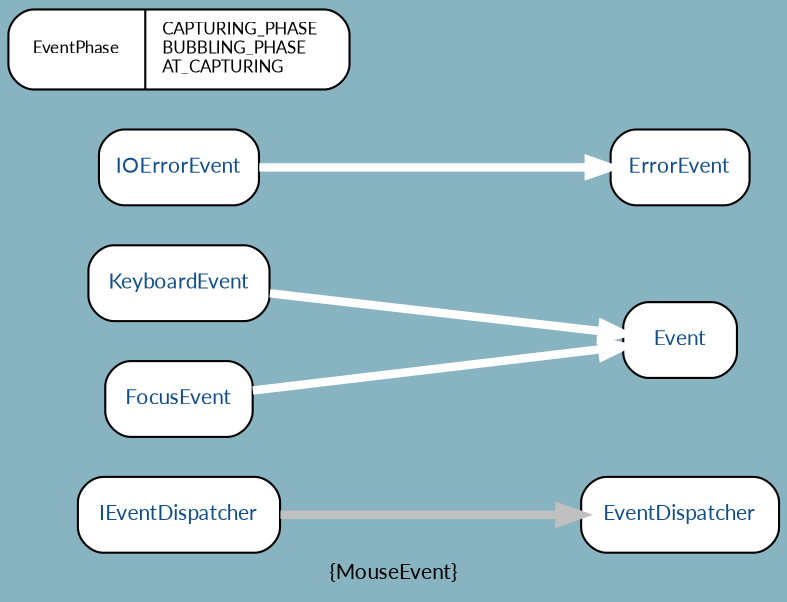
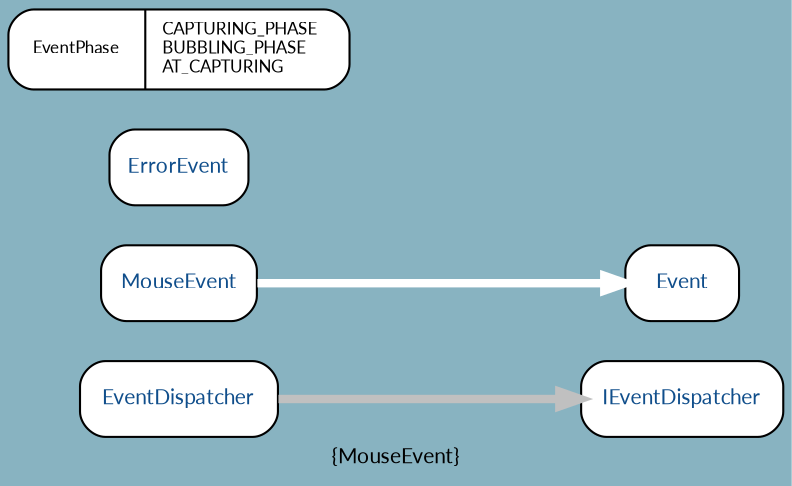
(179, 167) -> none
(179, 283) -> none
none -> (179, 283)
(179, 399) -> none
(420, 515) -> (419, 399)
